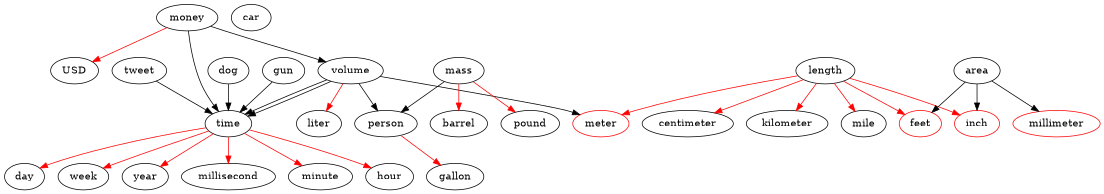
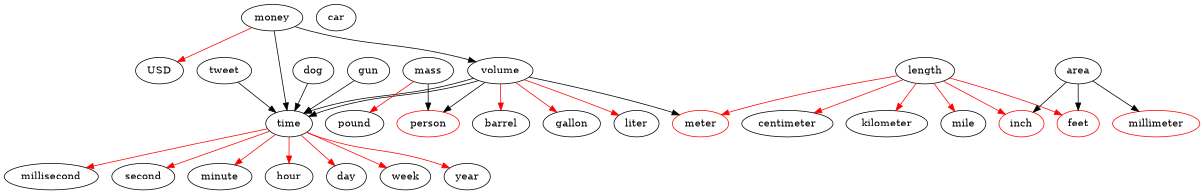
(459, 95) -> (501, 94)
(386, 124) -> (428, 124)
(418, 148) -> (533, 95)
none -> (143, 177)
